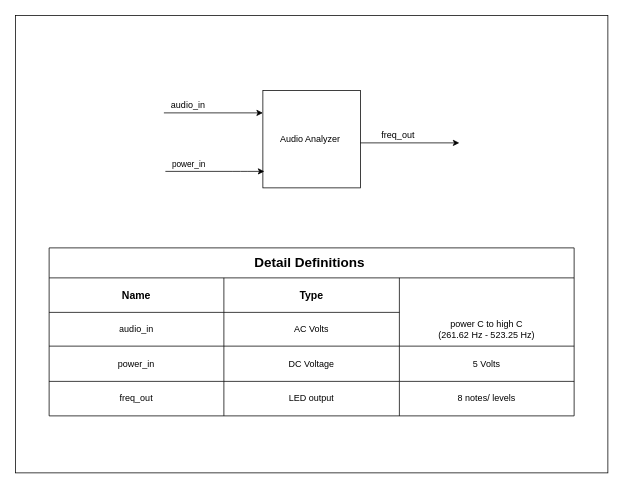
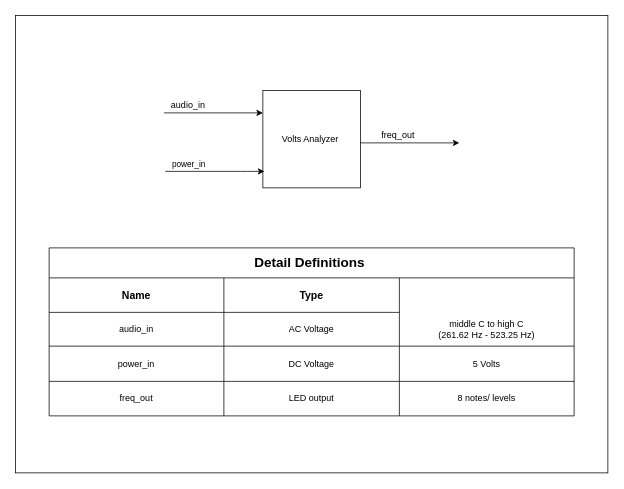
(312, 139) -> (312, 139)
(312, 330) -> (312, 330)
(487, 330) -> (487, 330)
